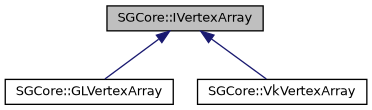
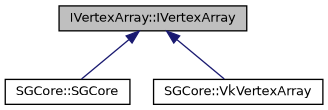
(185, 18) -> (153, 18)
(89, 92) -> (68, 92)
